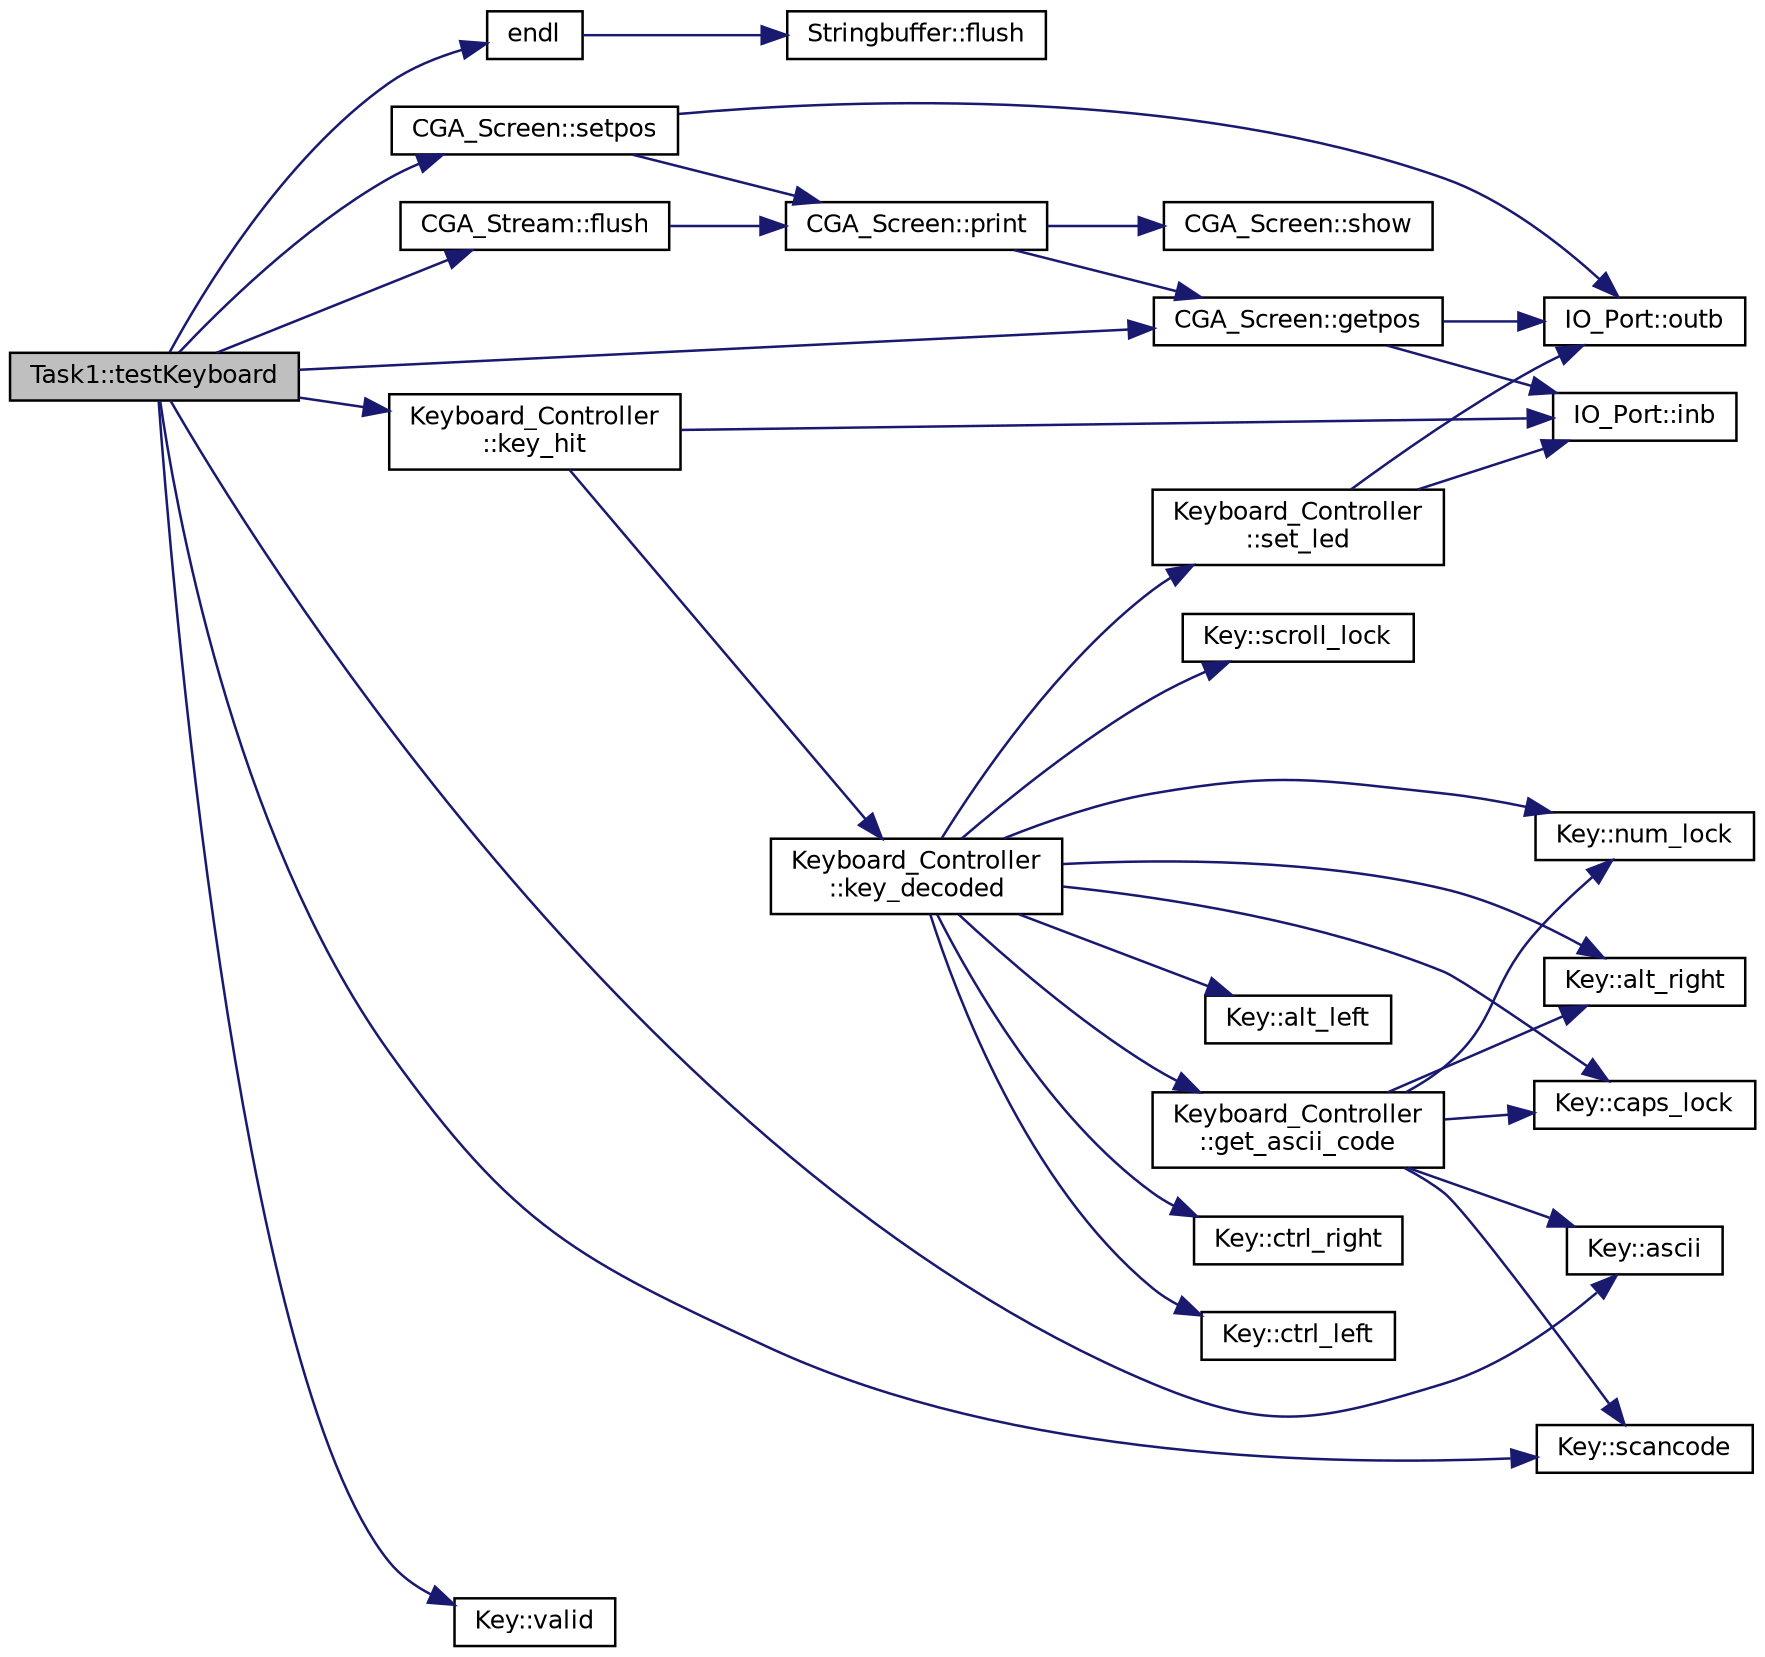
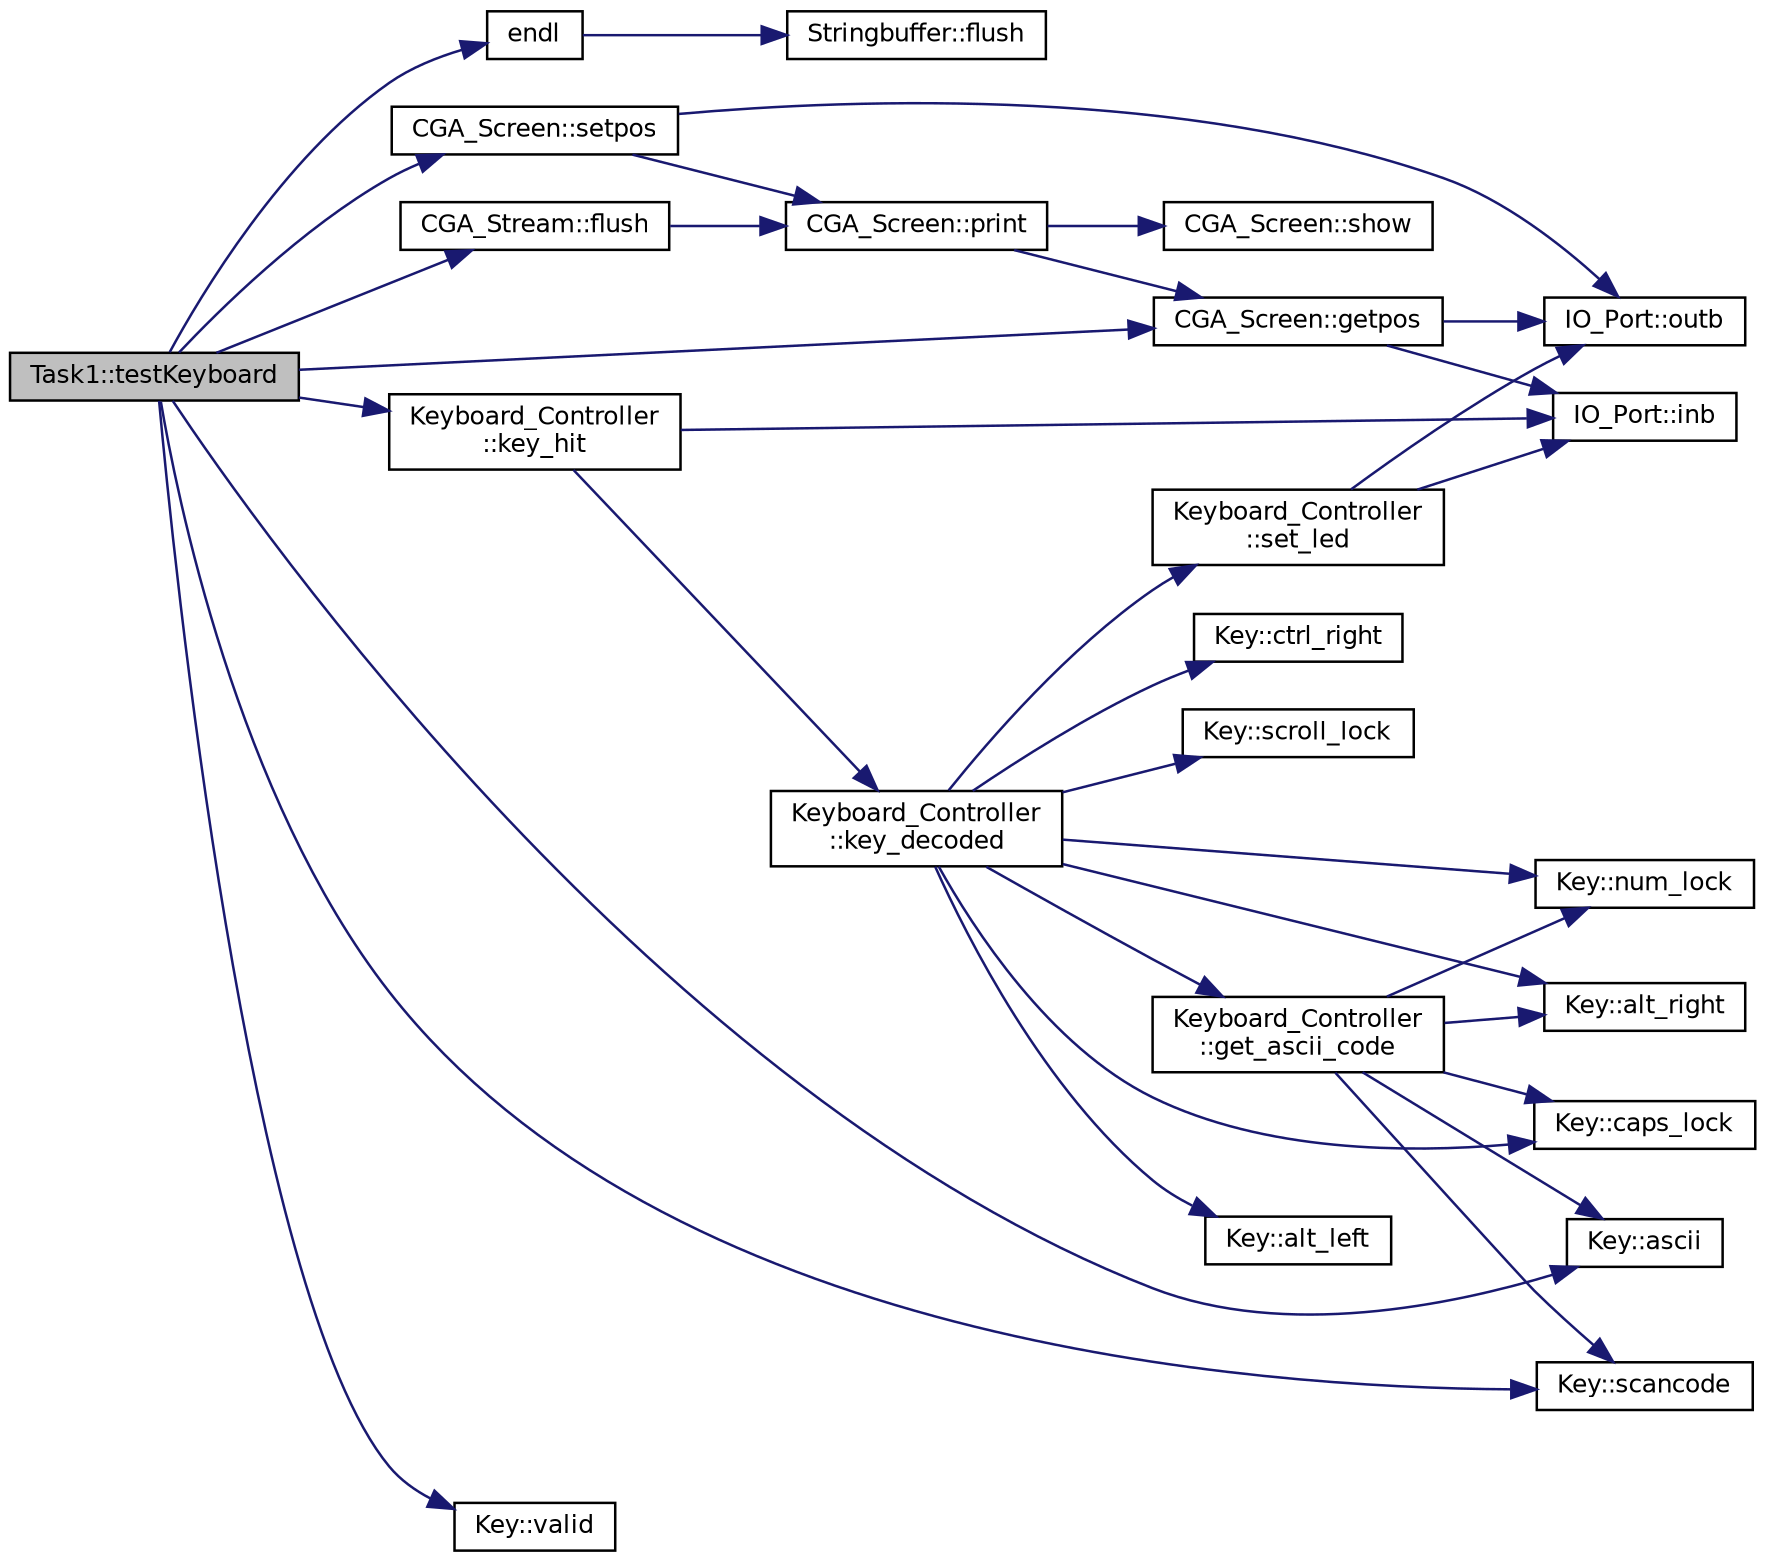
(1298, 1336) -> none
